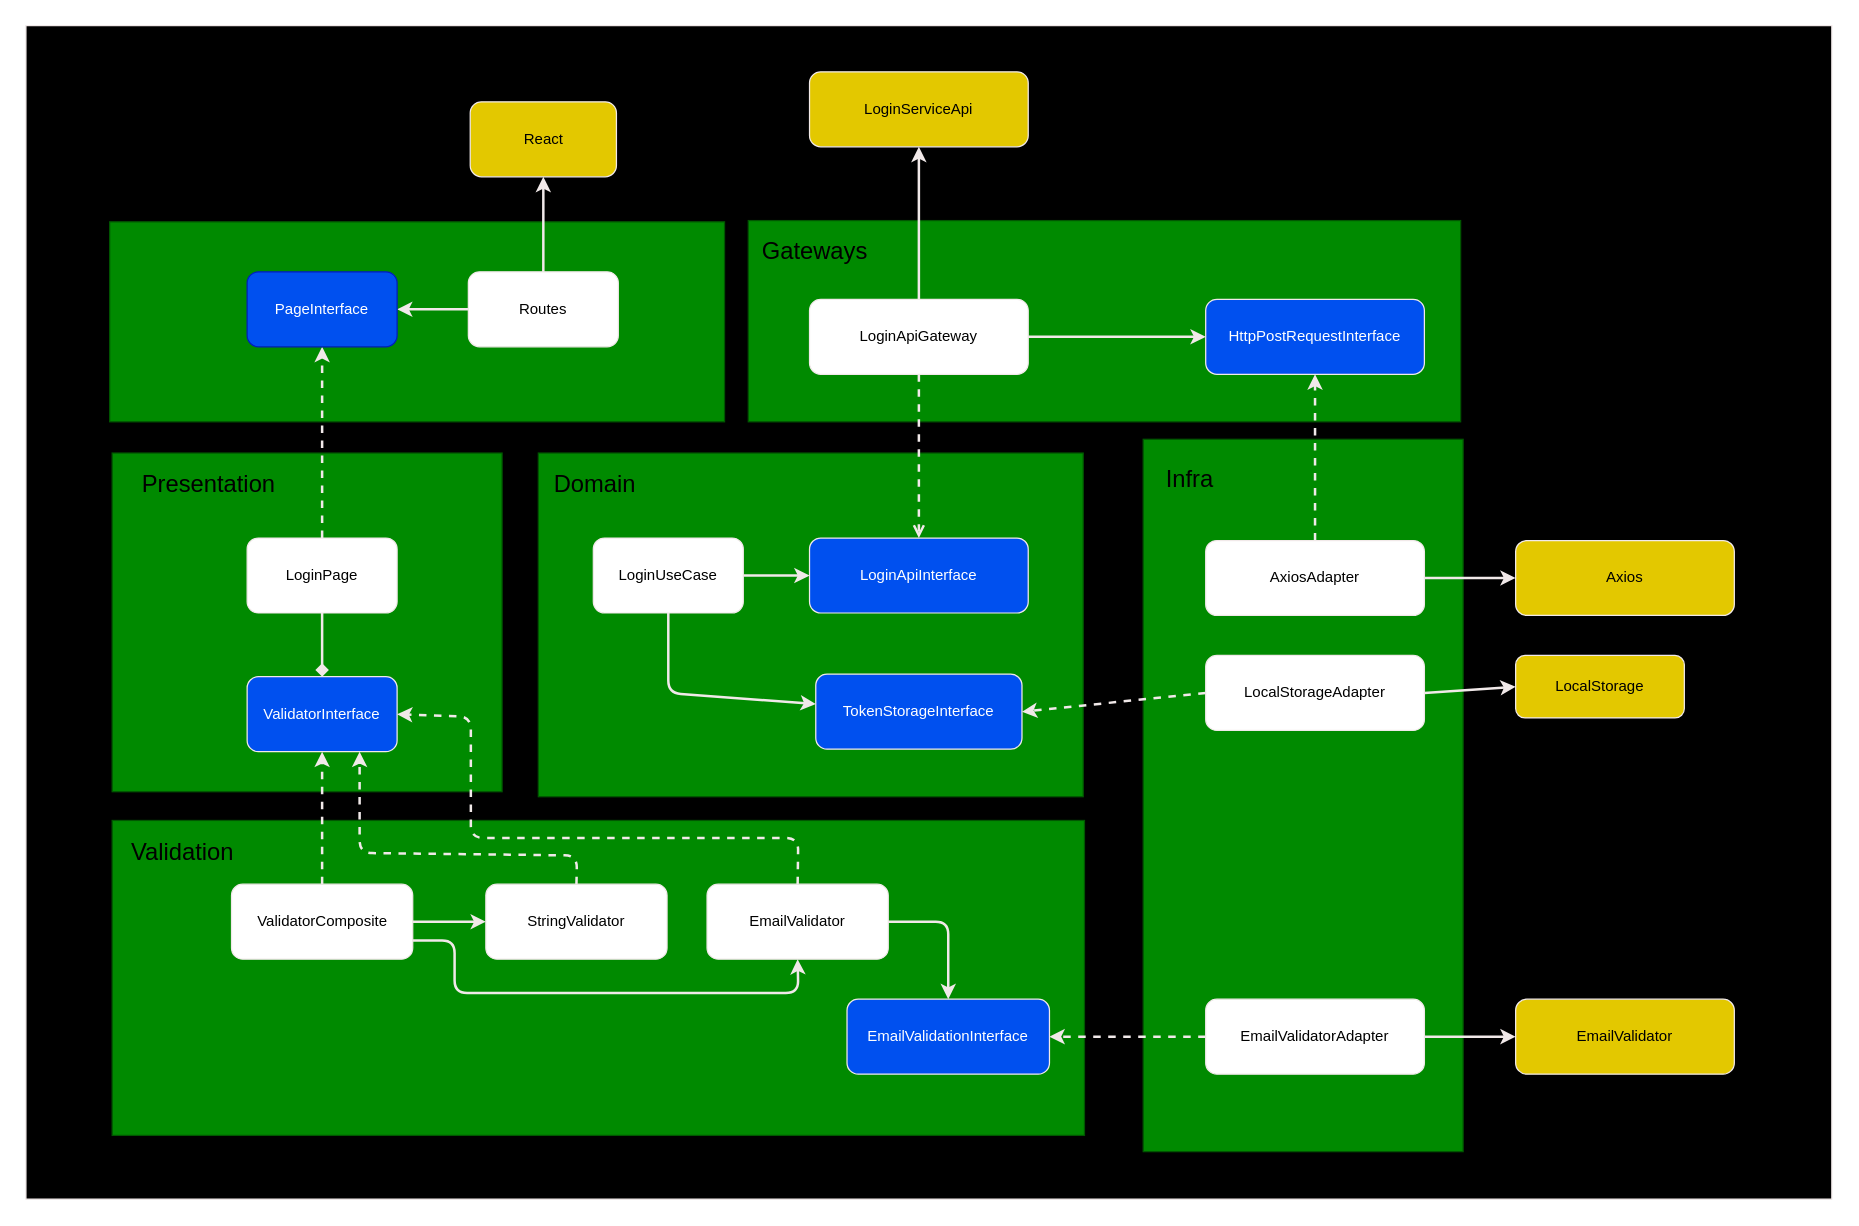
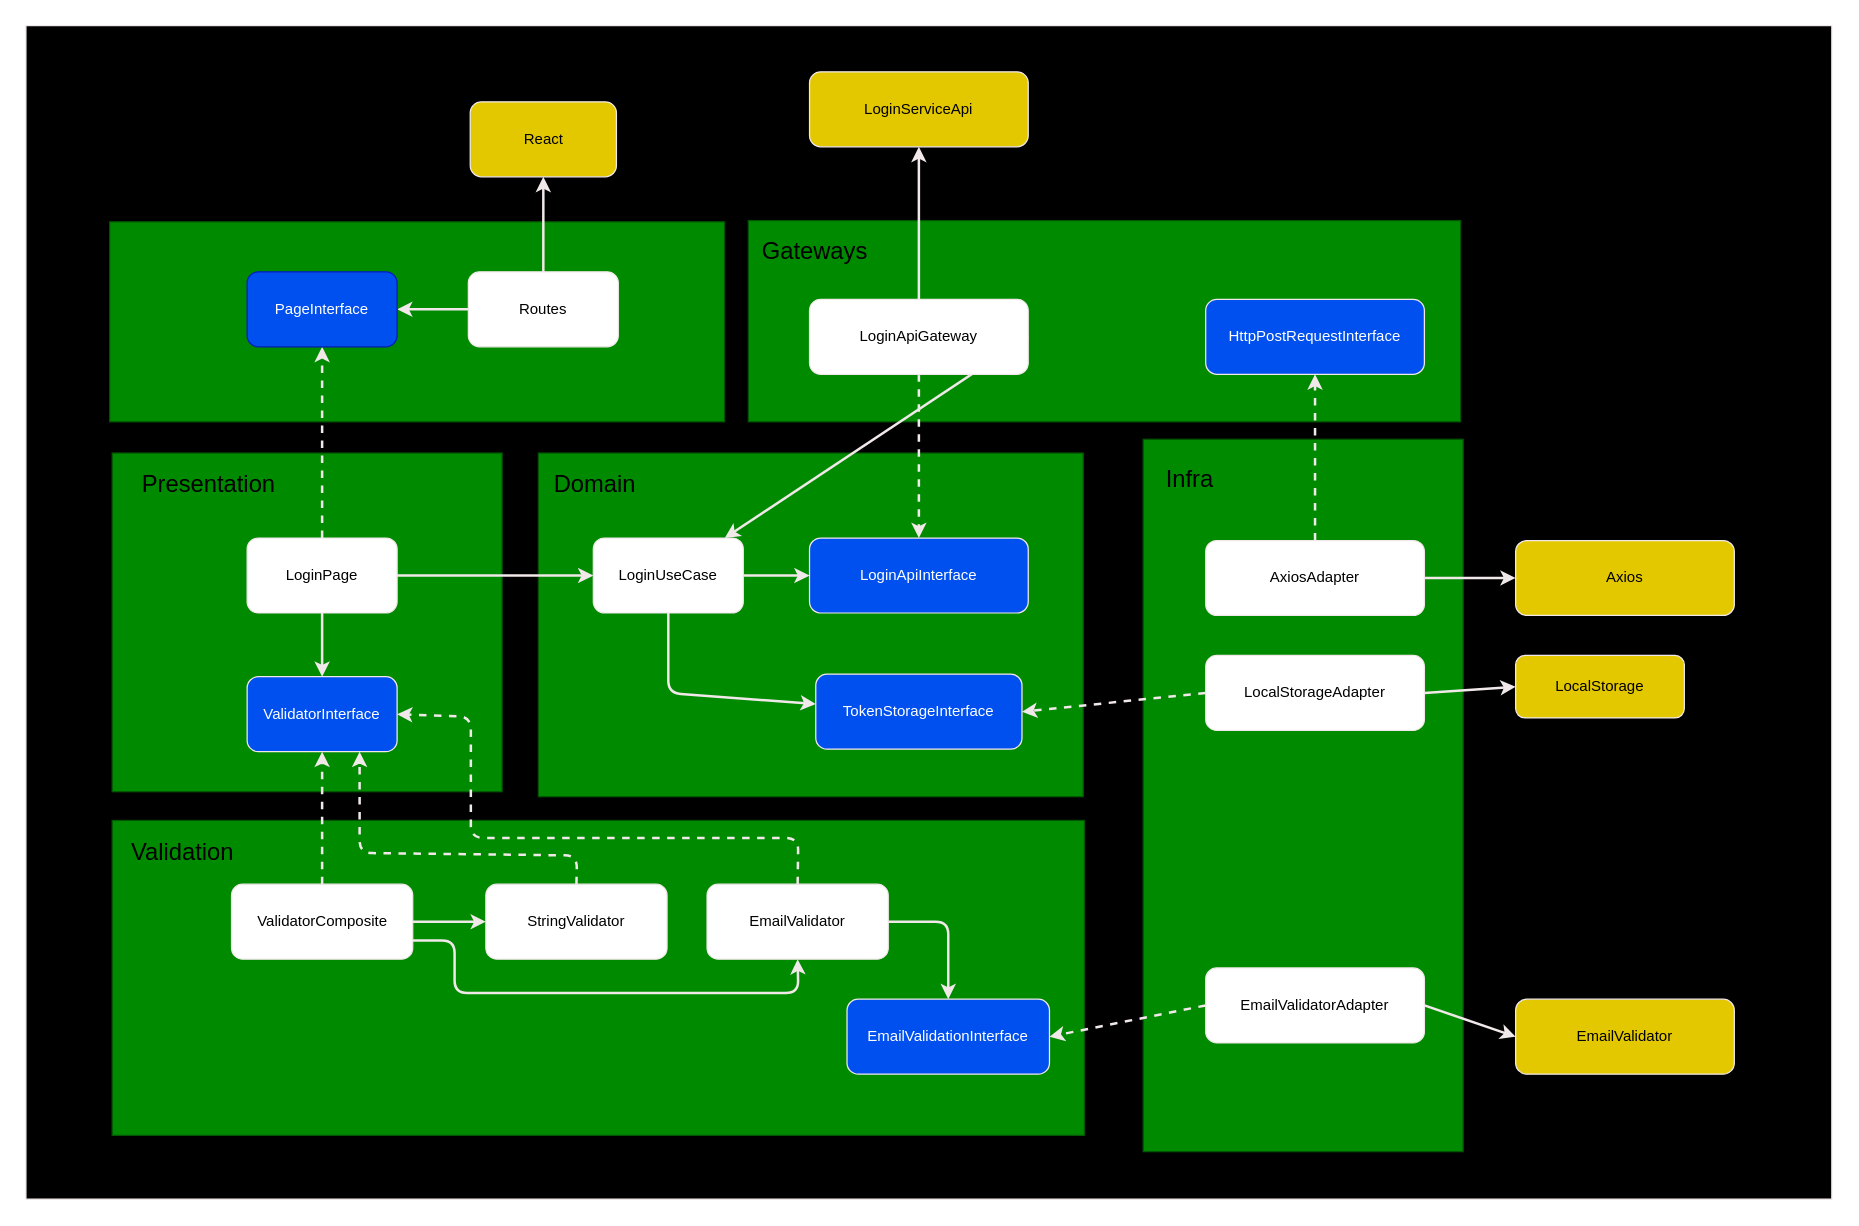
(1111, 337) -> (854, 453)
(919, 526) -> (919, 525)
none -> (489, 576)
(322, 663) -> (322, 664)
(1315, 1037) -> (1315, 1006)
